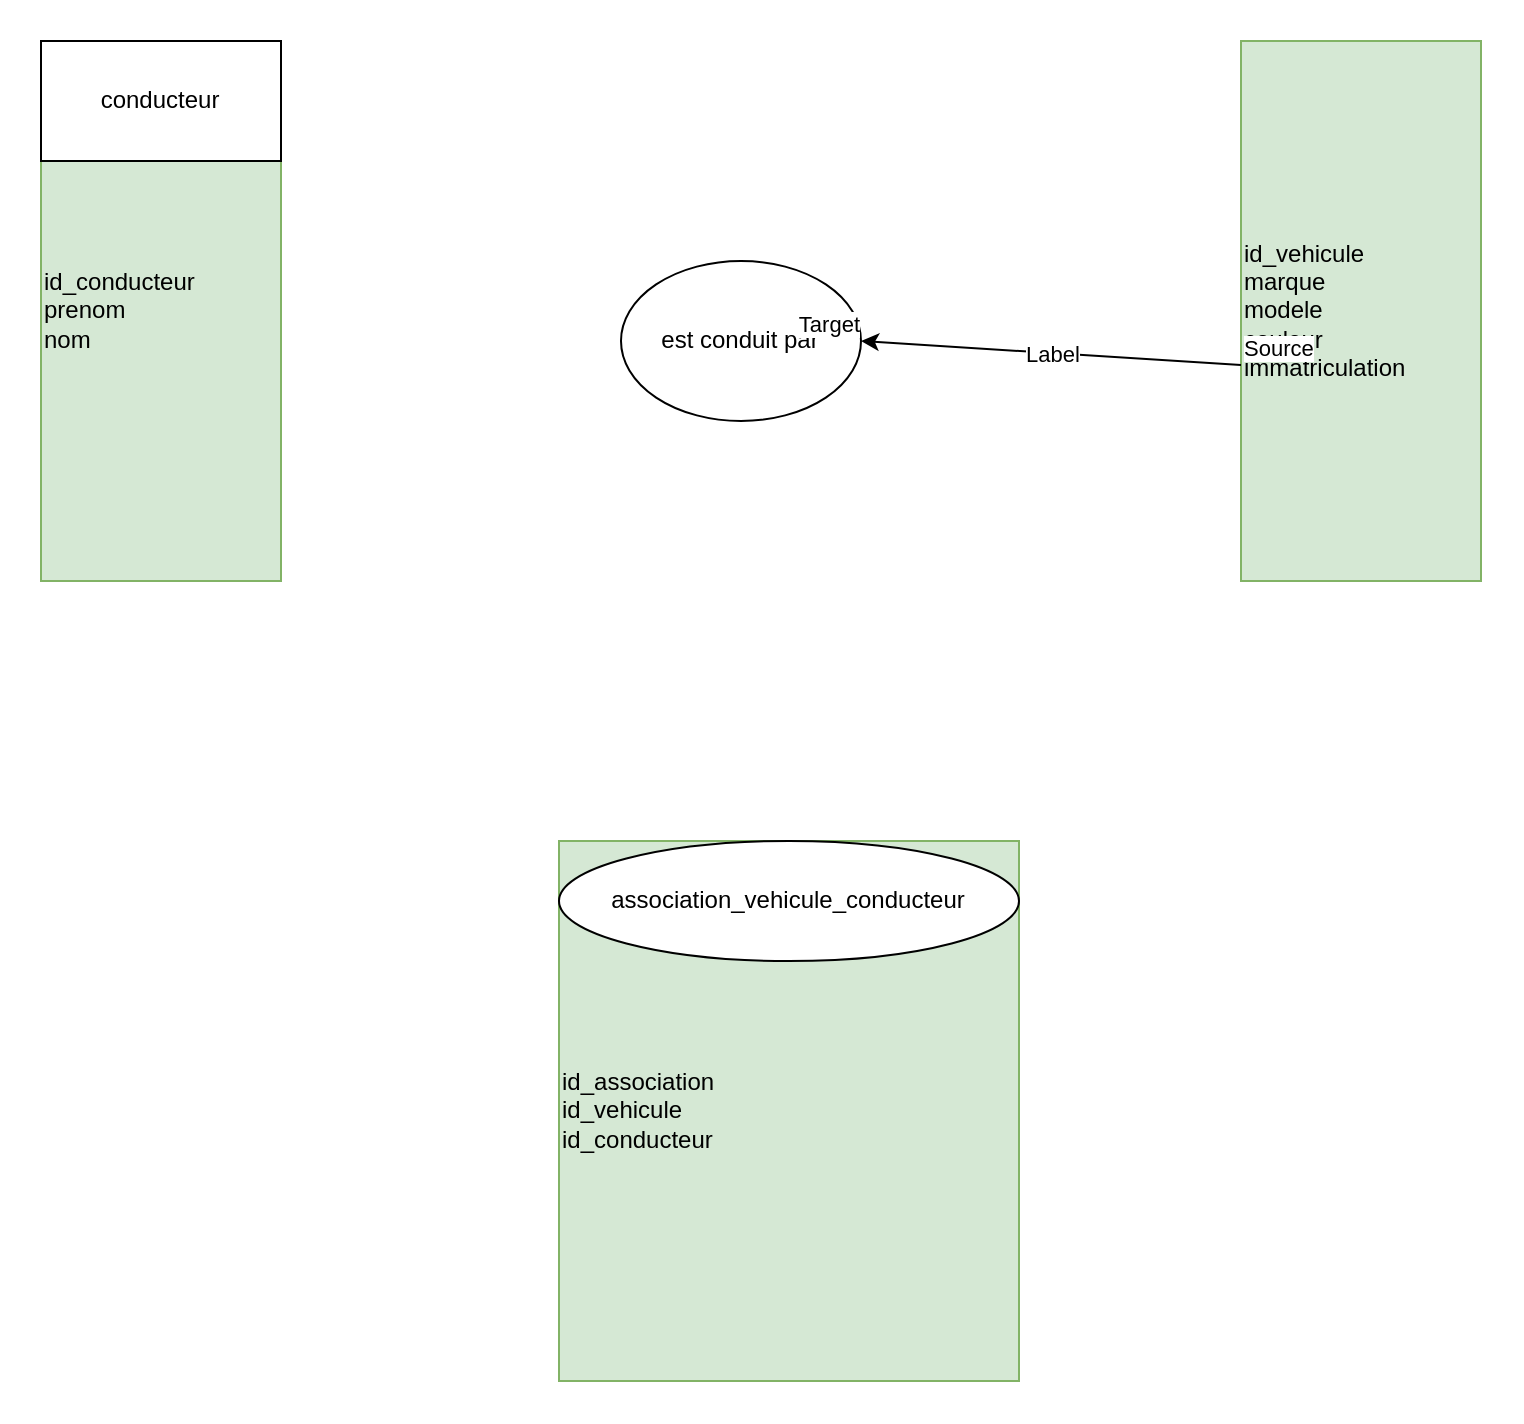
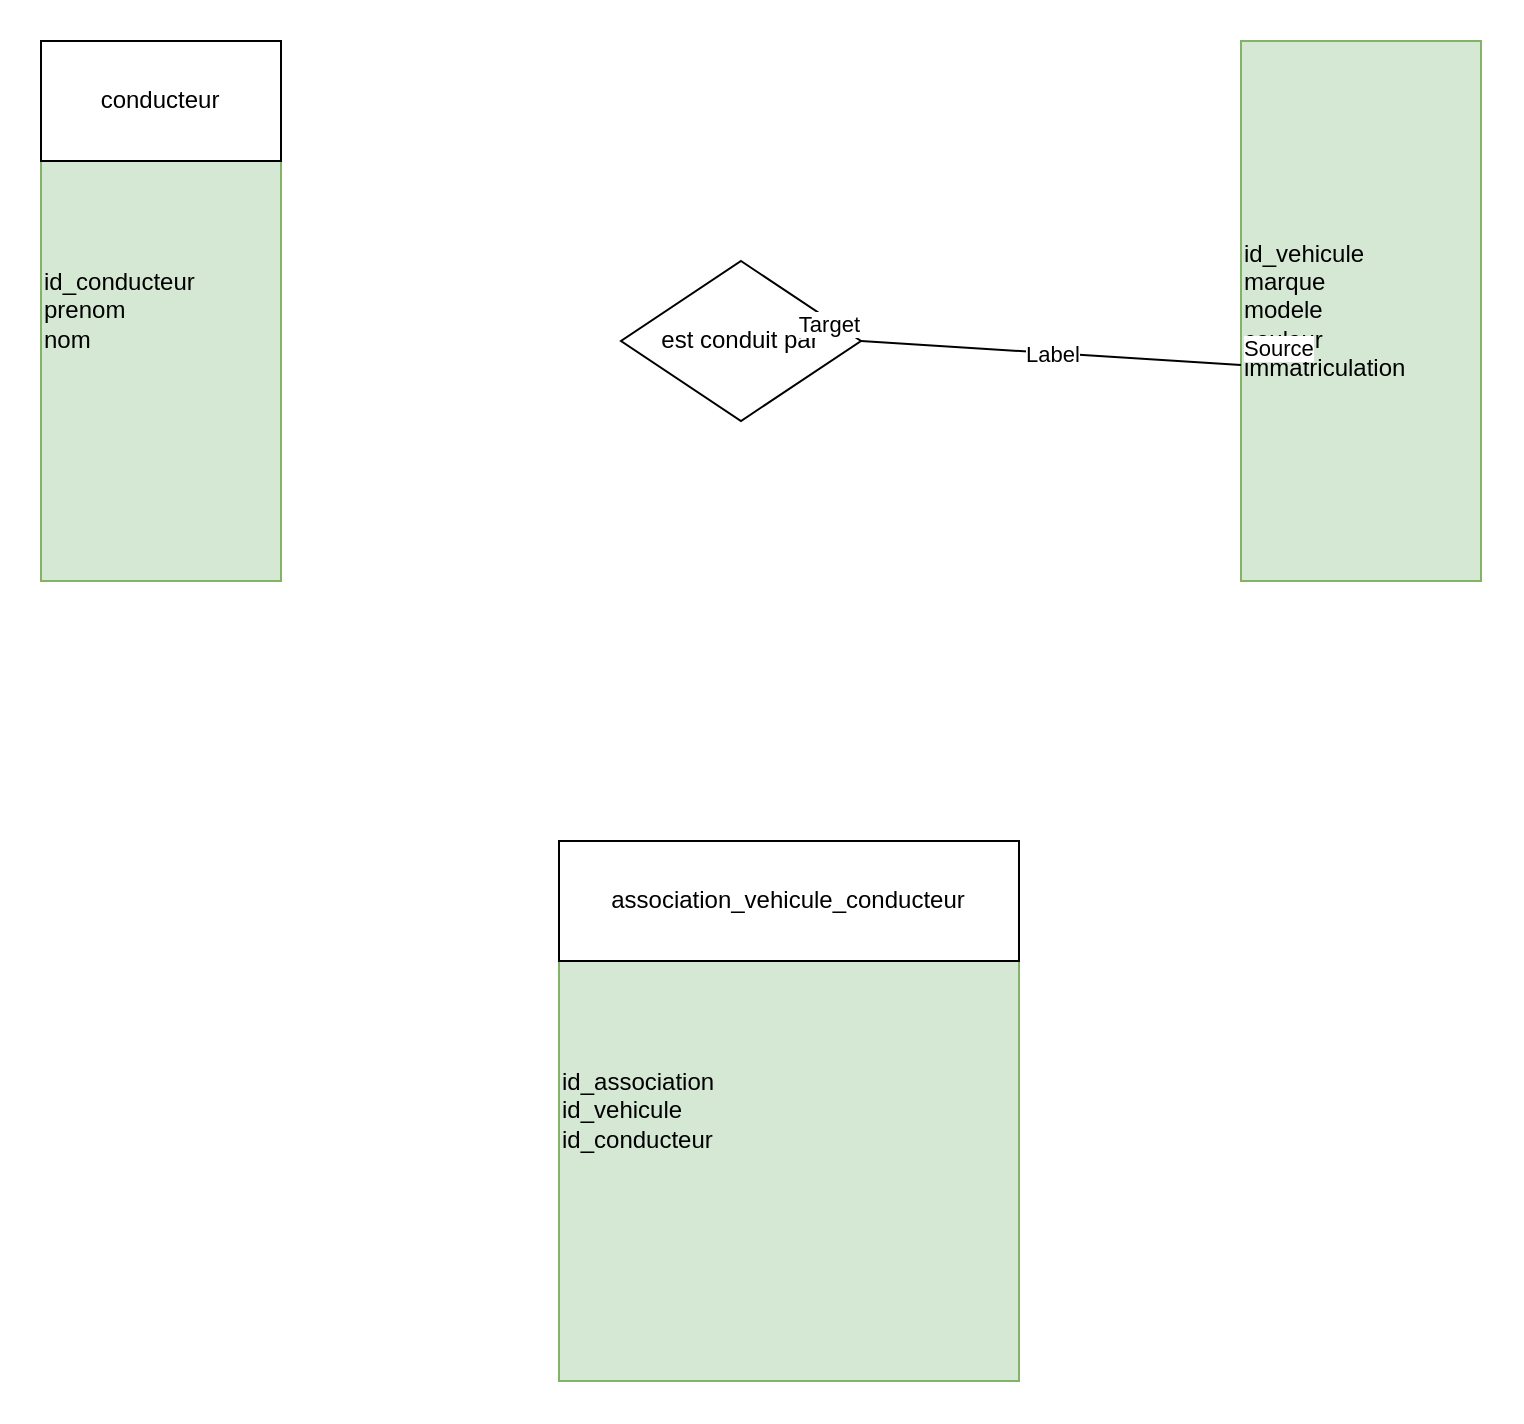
(741, 341) -> (741, 341)
(876, 342) -> (869, 342)
(789, 901) -> (789, 901)
